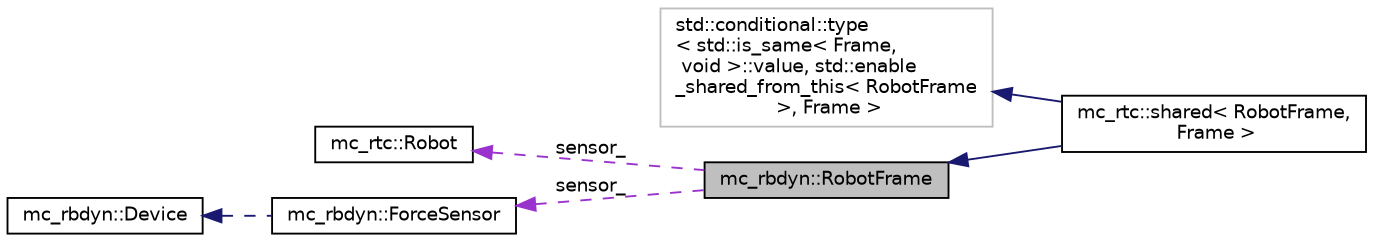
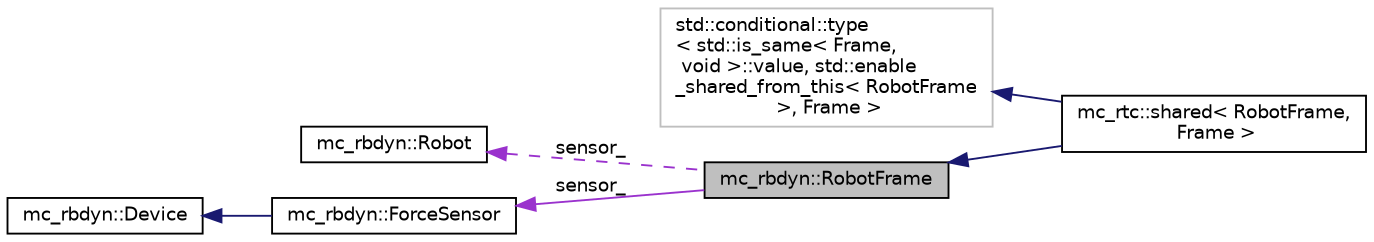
(394, 144) -> (394, 144)
(620, 197) -> (620, 197)
(247, 216) -> (247, 216)
